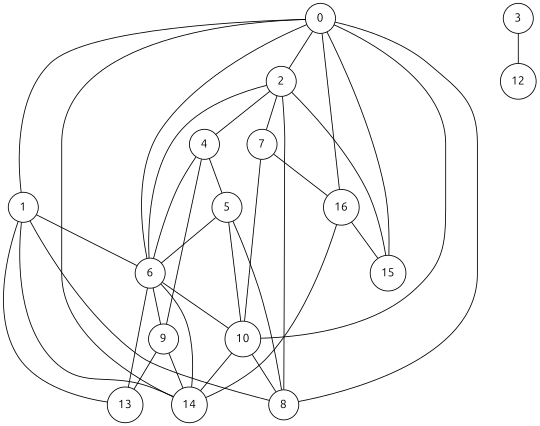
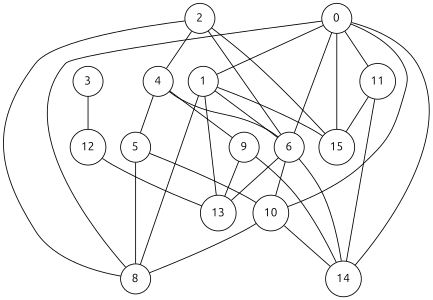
(301, 50) -> none
(262, 144) -> none
none -> (151, 184)
(341, 207) -> (378, 81)
(190, 239) -> none
(157, 306) -> none
(47, 353) -> (271, 109)
